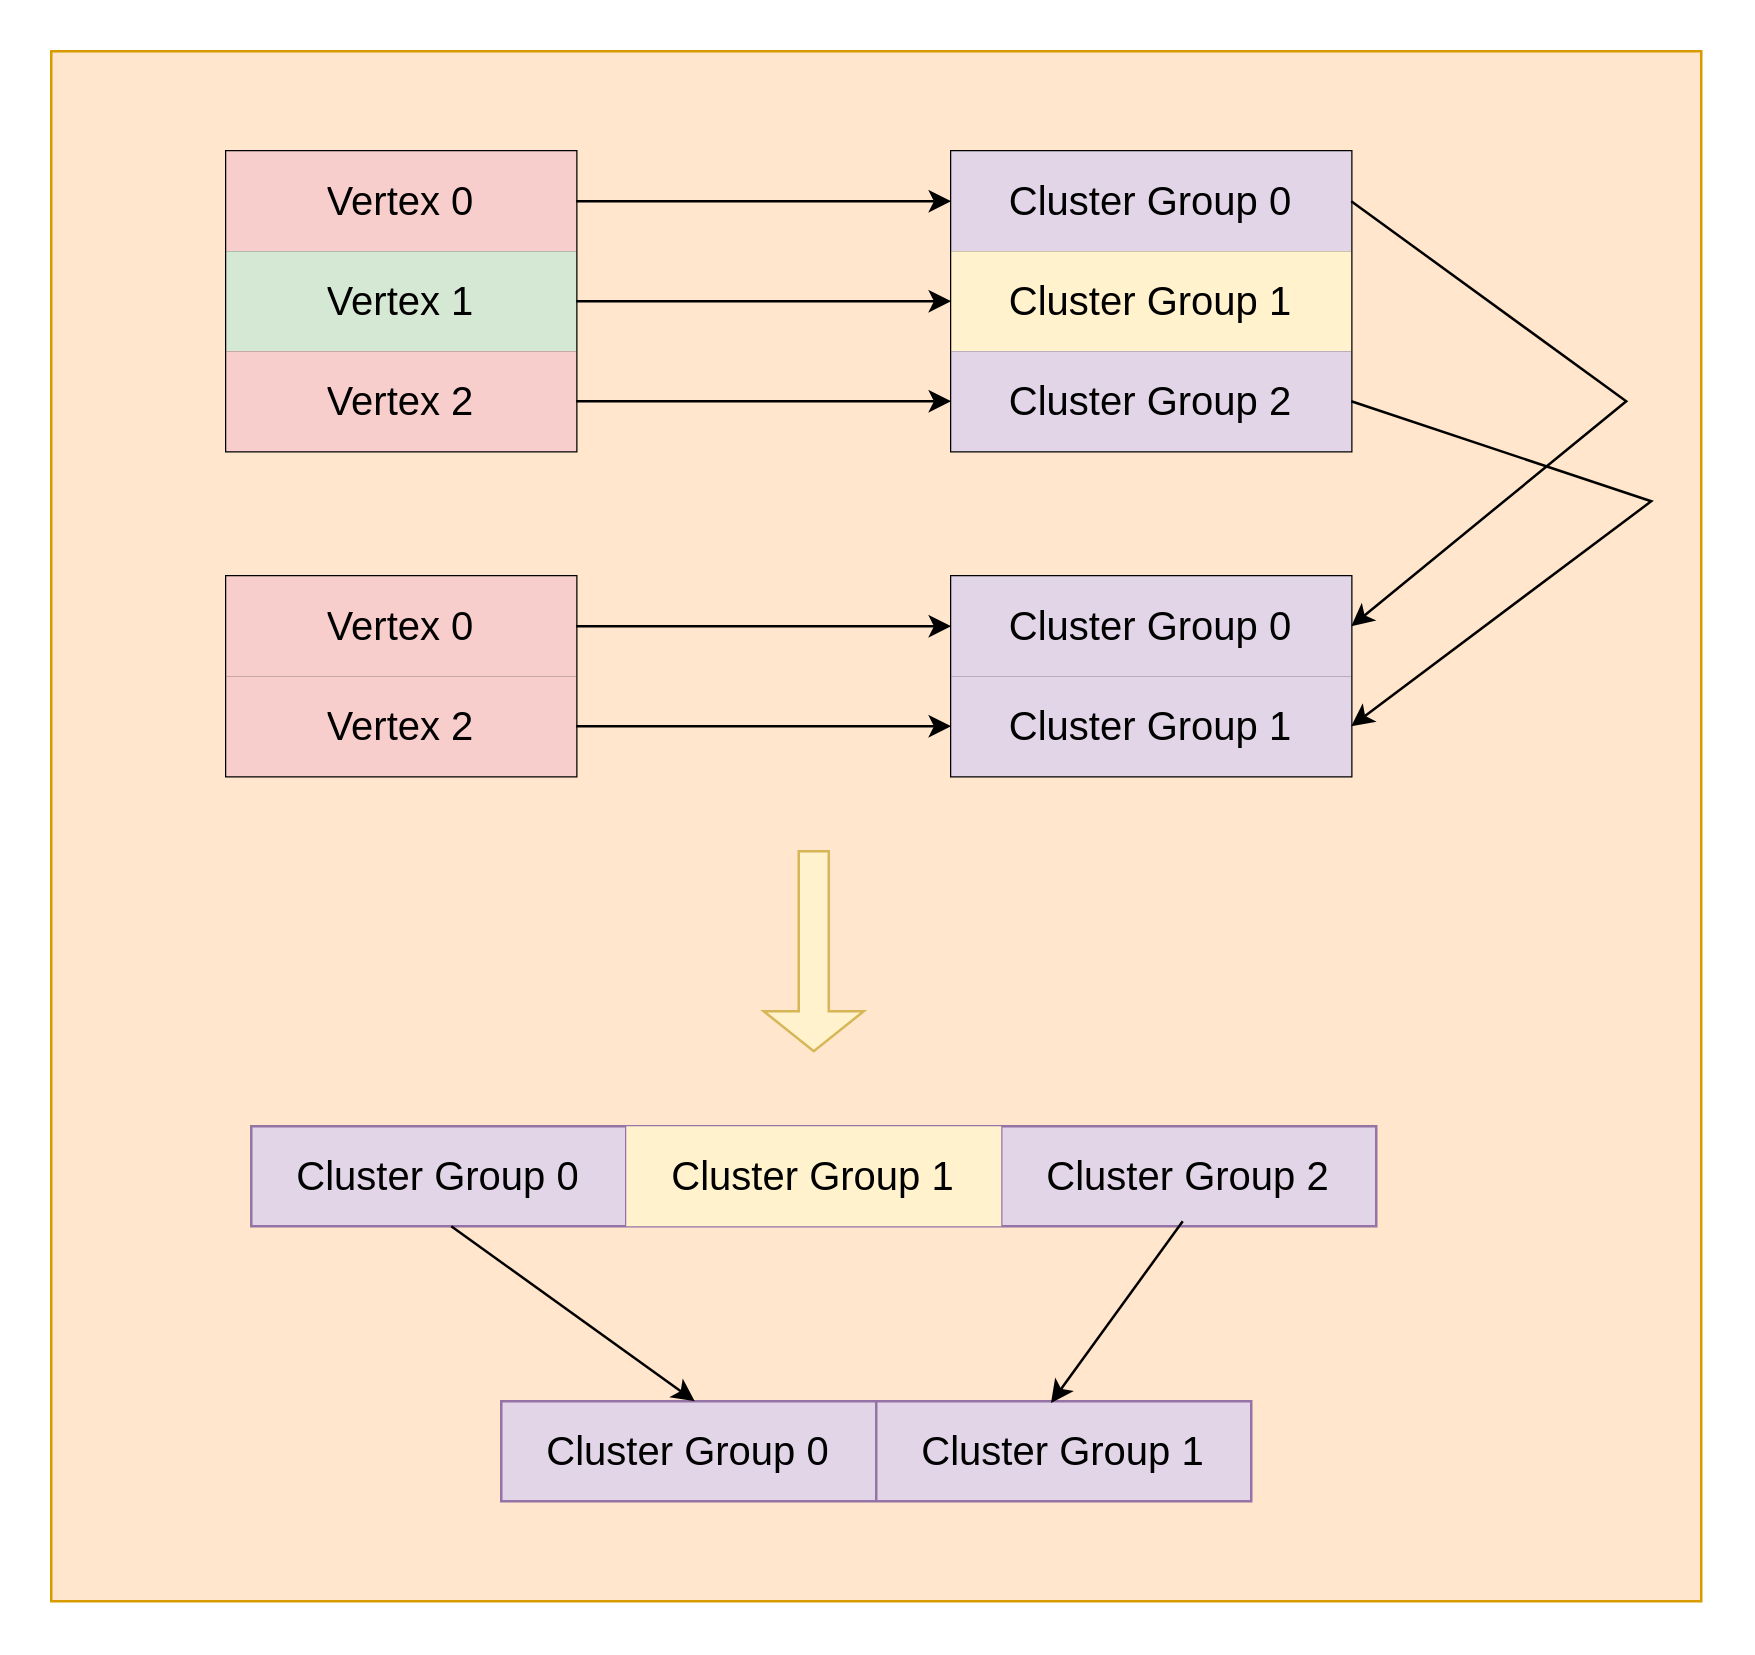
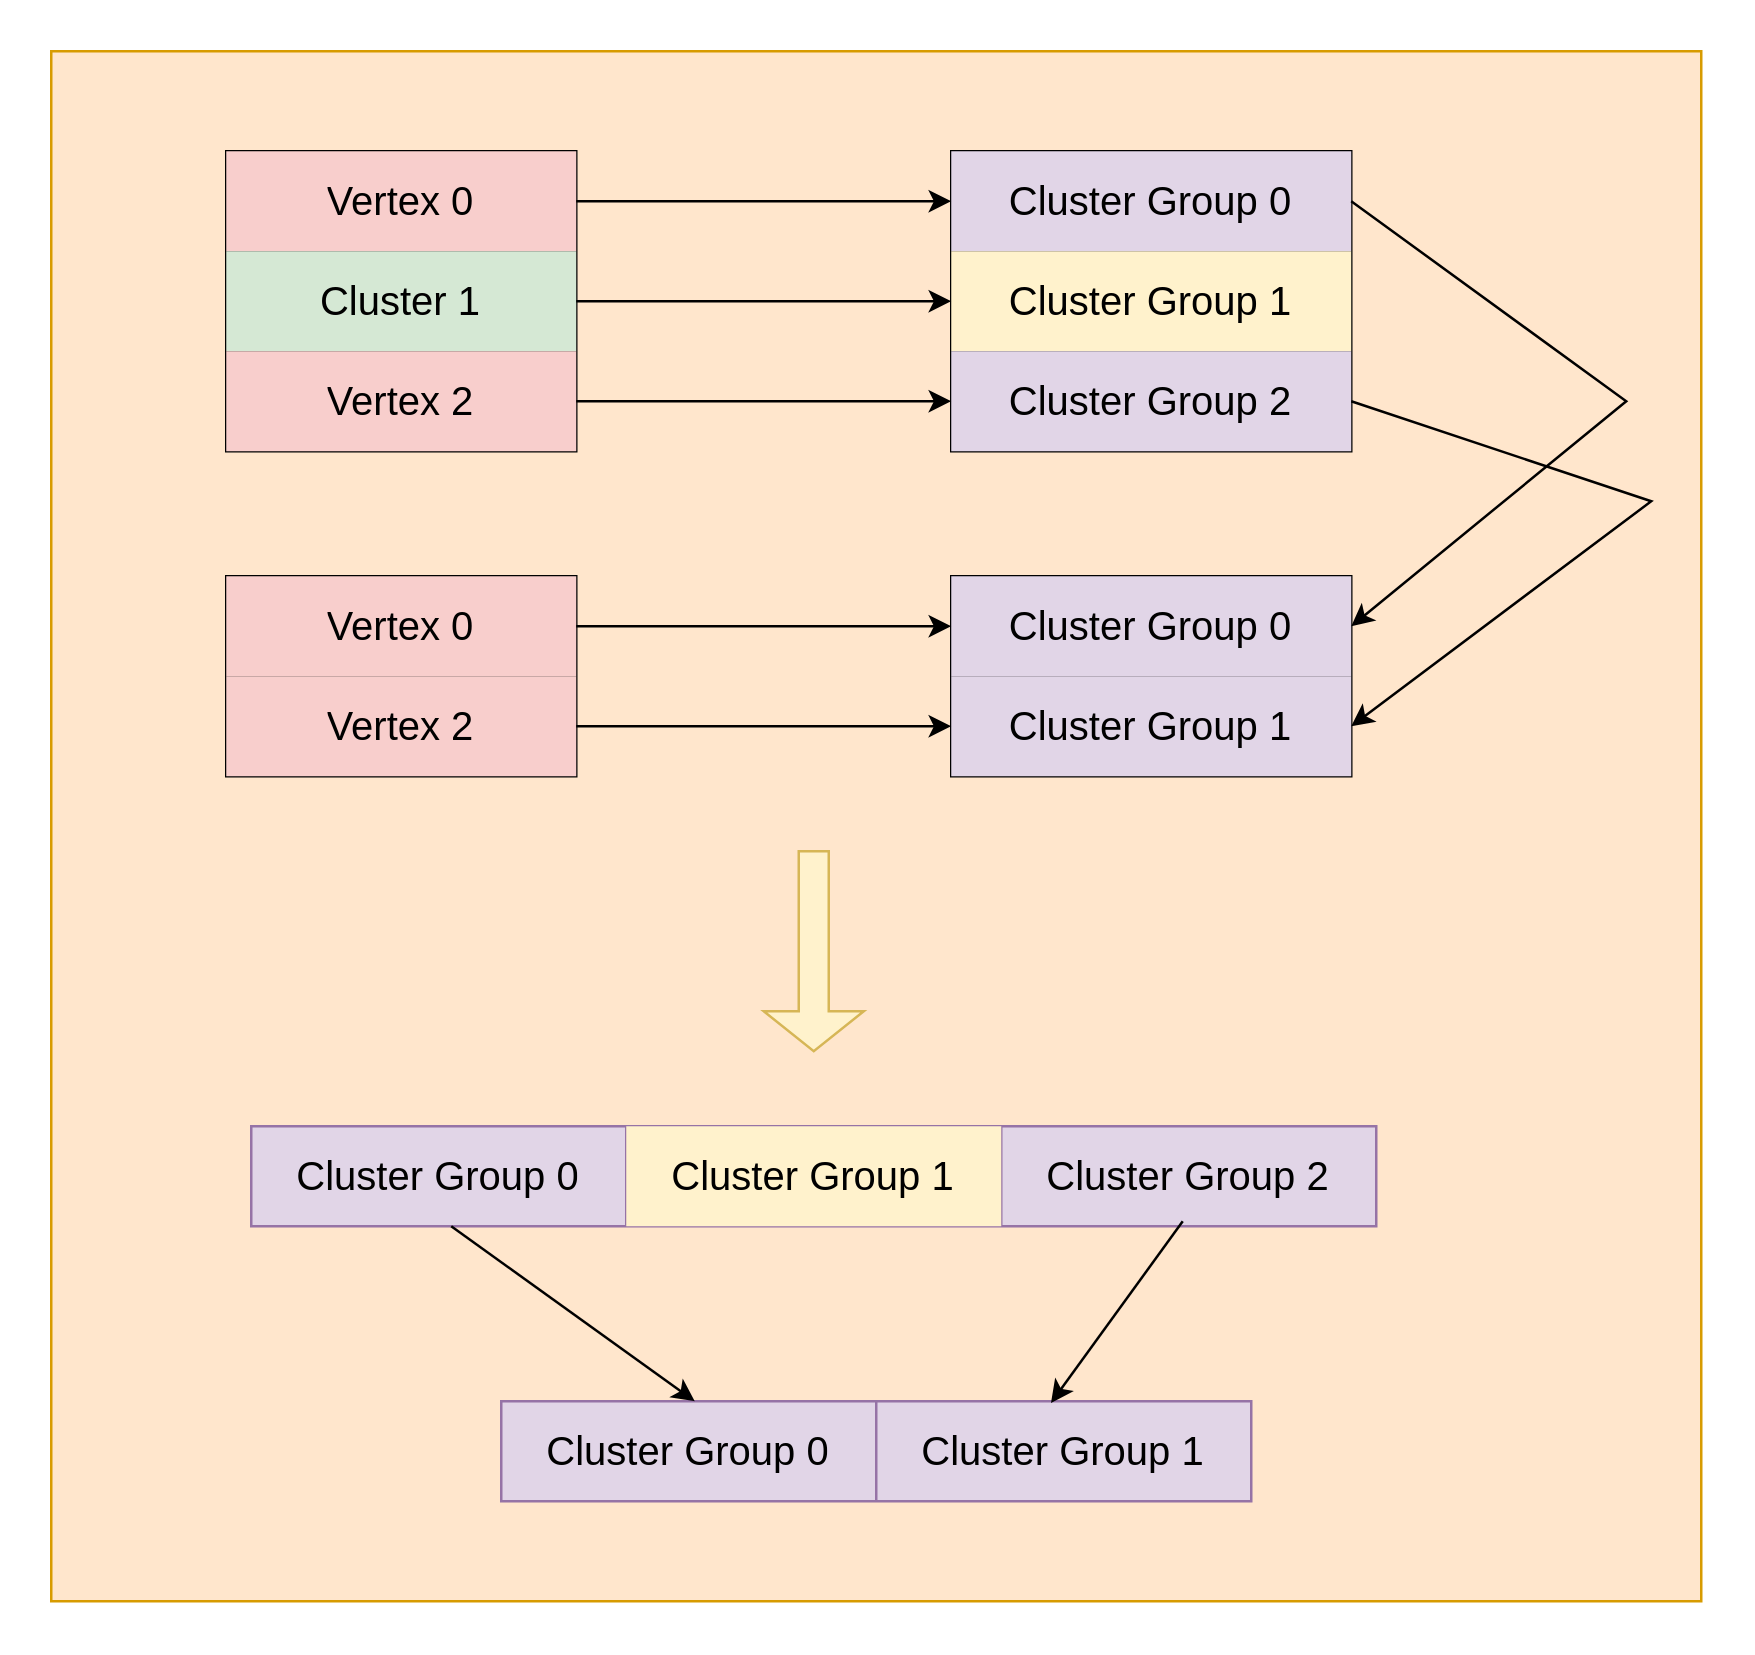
(401, 301) -> (401, 301)
